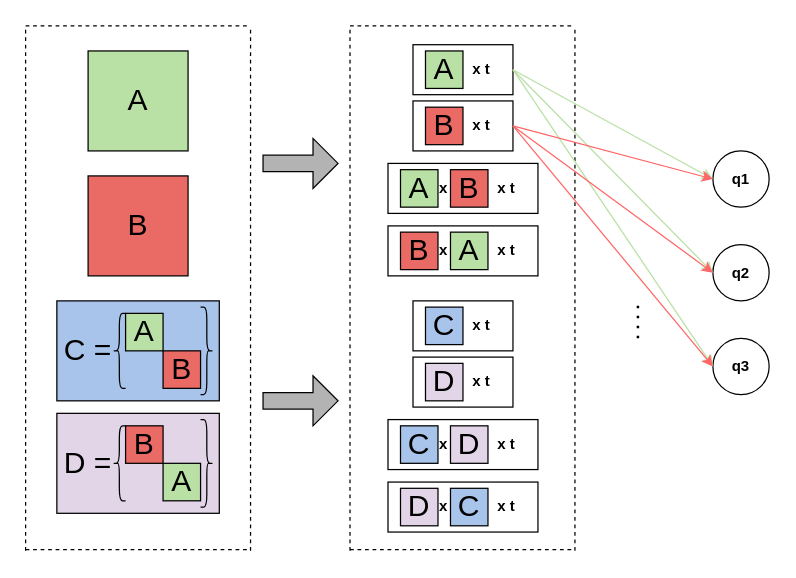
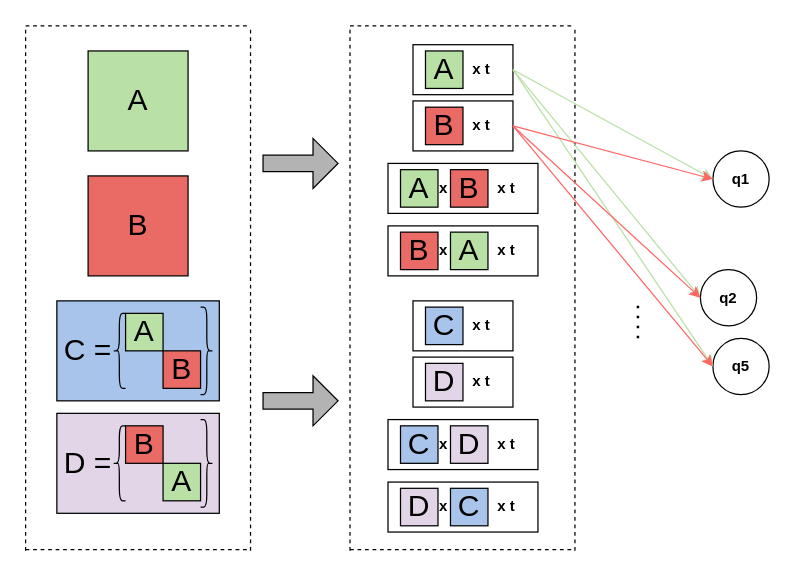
(741, 273) -> (729, 298)
(741, 367) -> (741, 367)
